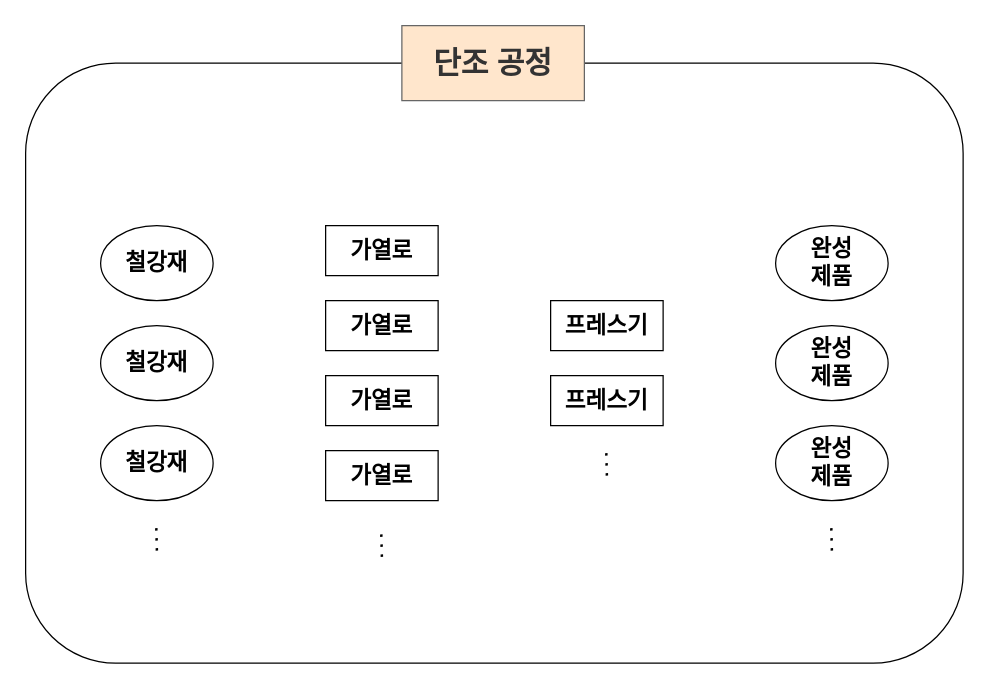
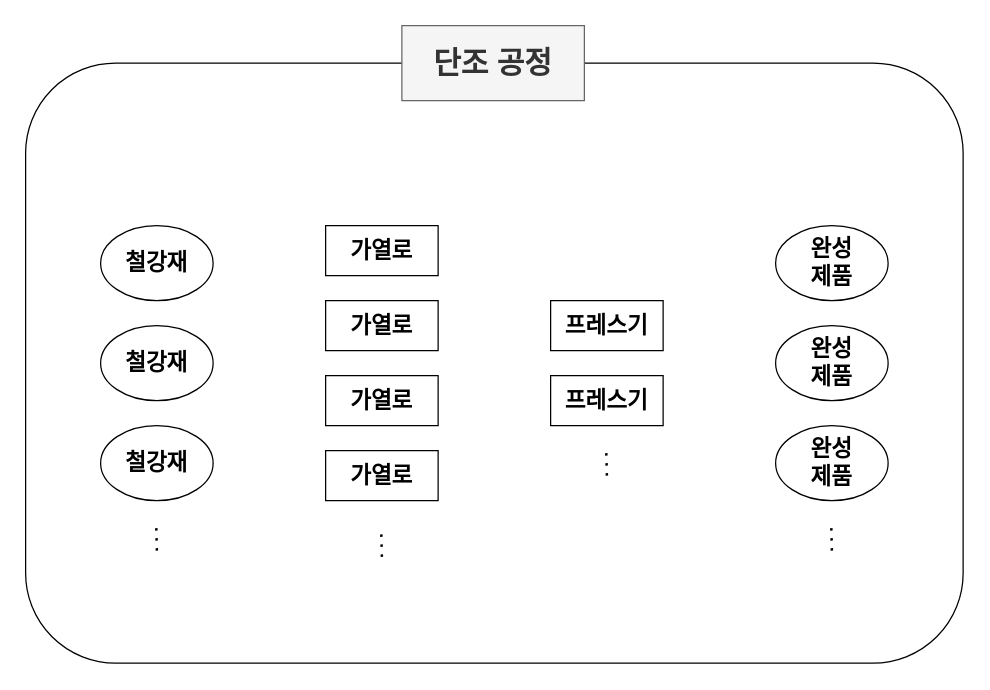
(493, 63) -> (493, 63)
